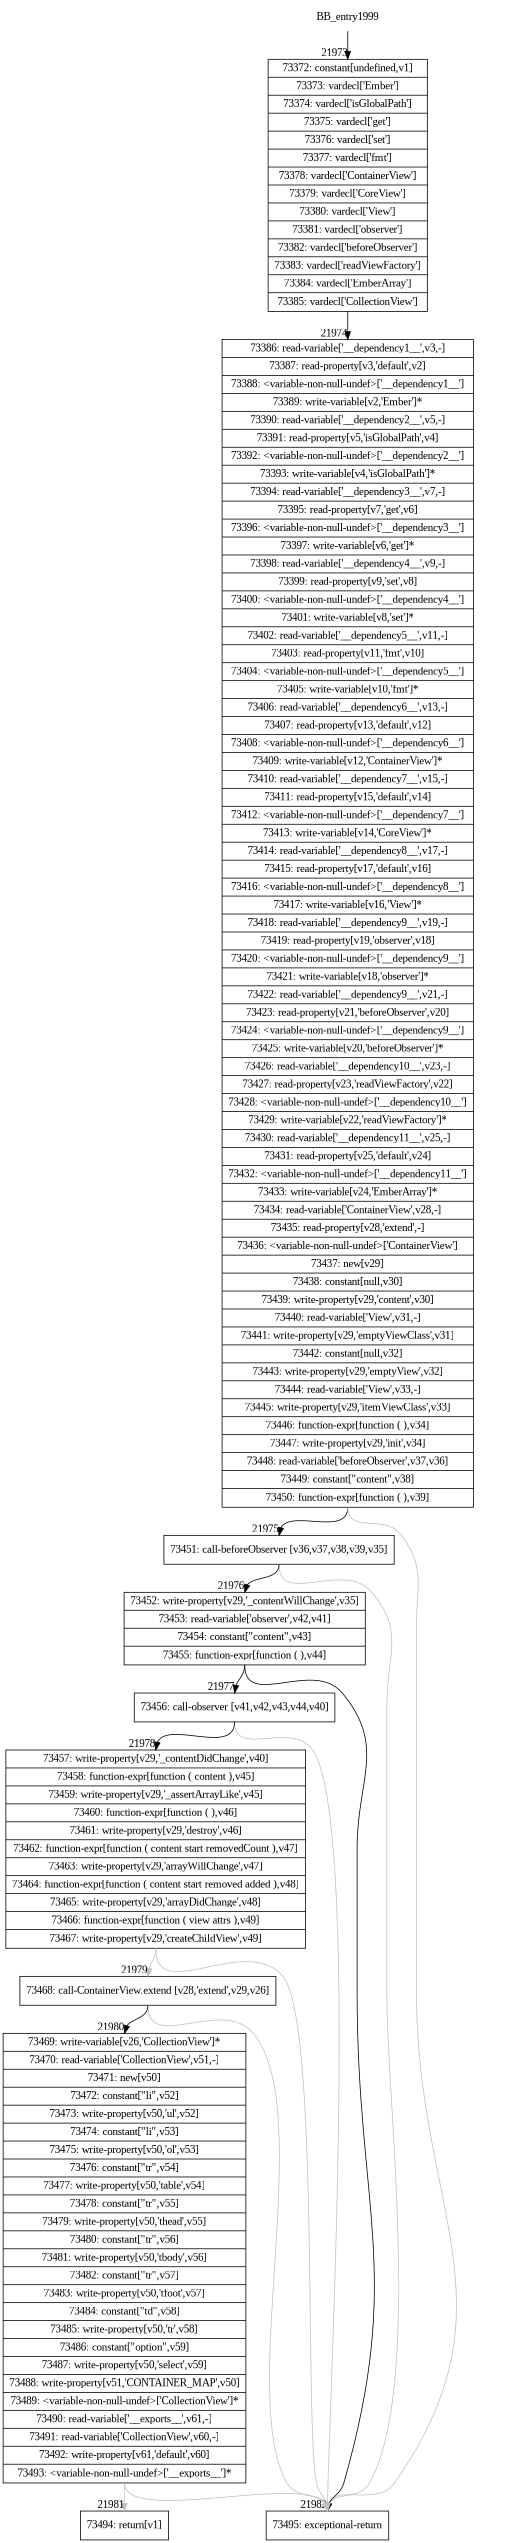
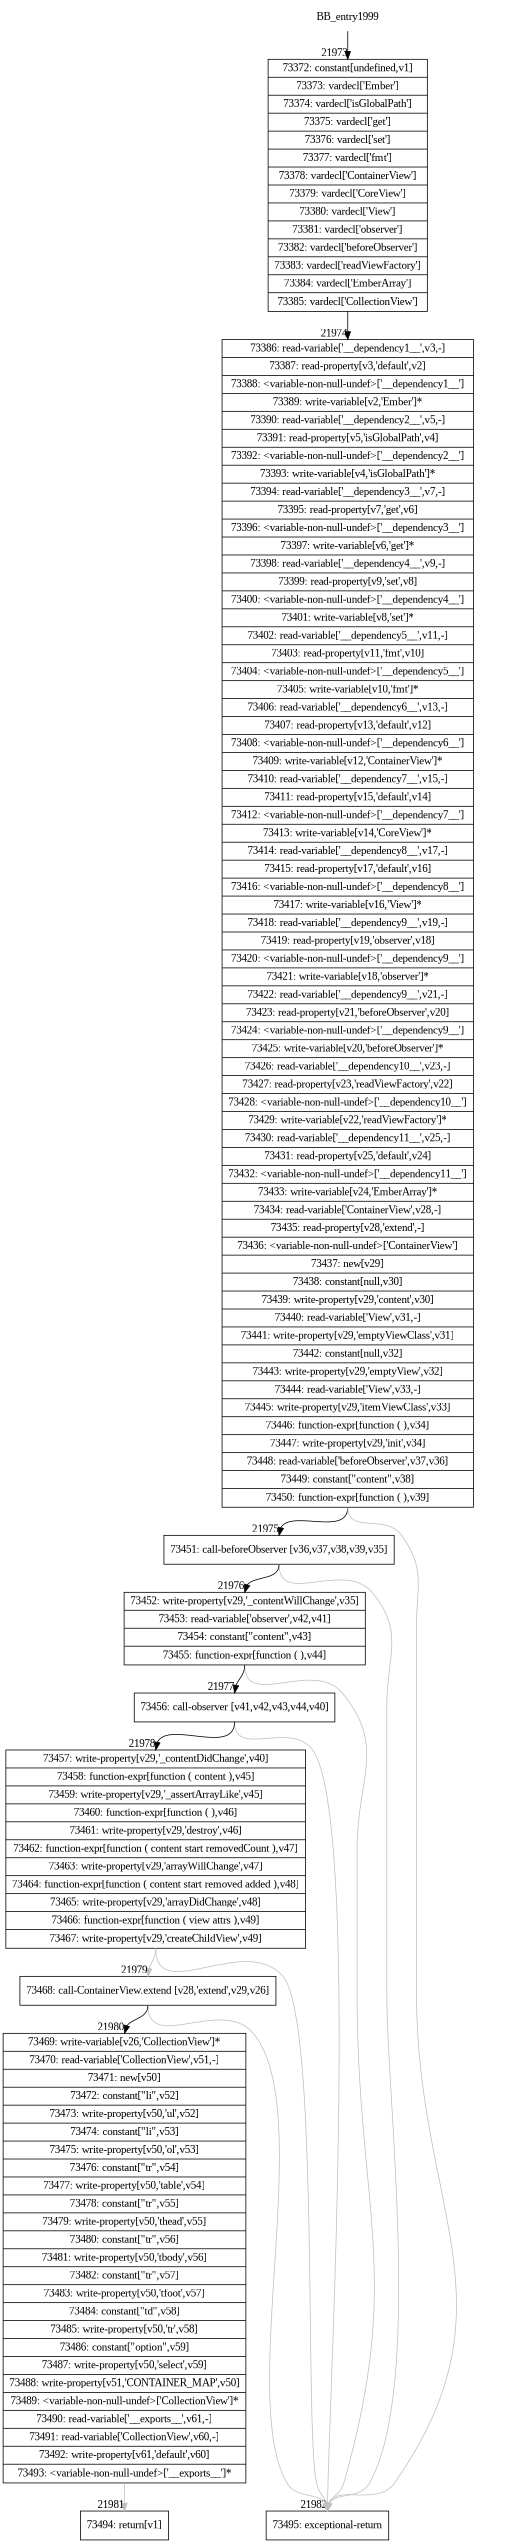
(358, 2043) -> (358, 2043)
(222, 2497) -> none
